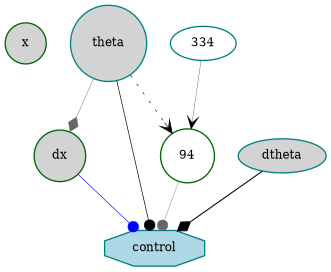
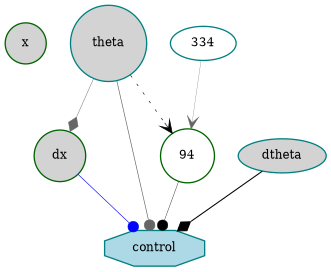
(197, 88) -> (197, 88)
(133, 150) -> (133, 150)
(171, 201) -> (171, 201)
